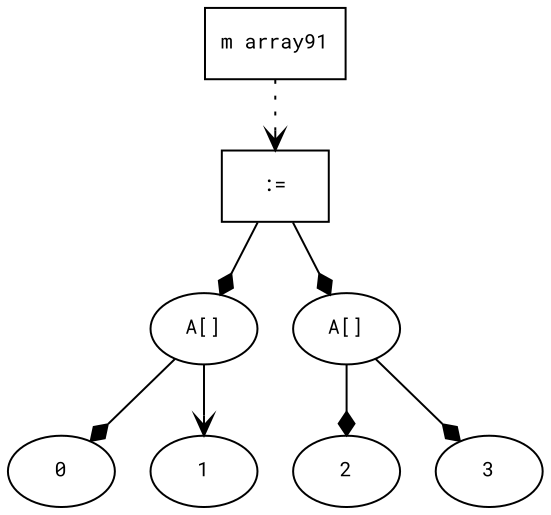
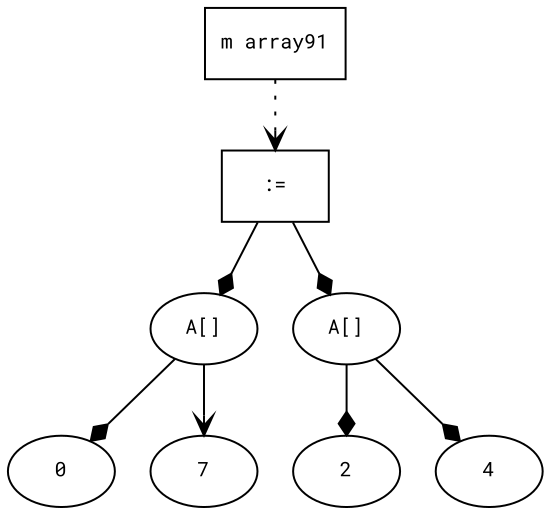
(204, 471) -> (204, 471)
(489, 471) -> (489, 471)
